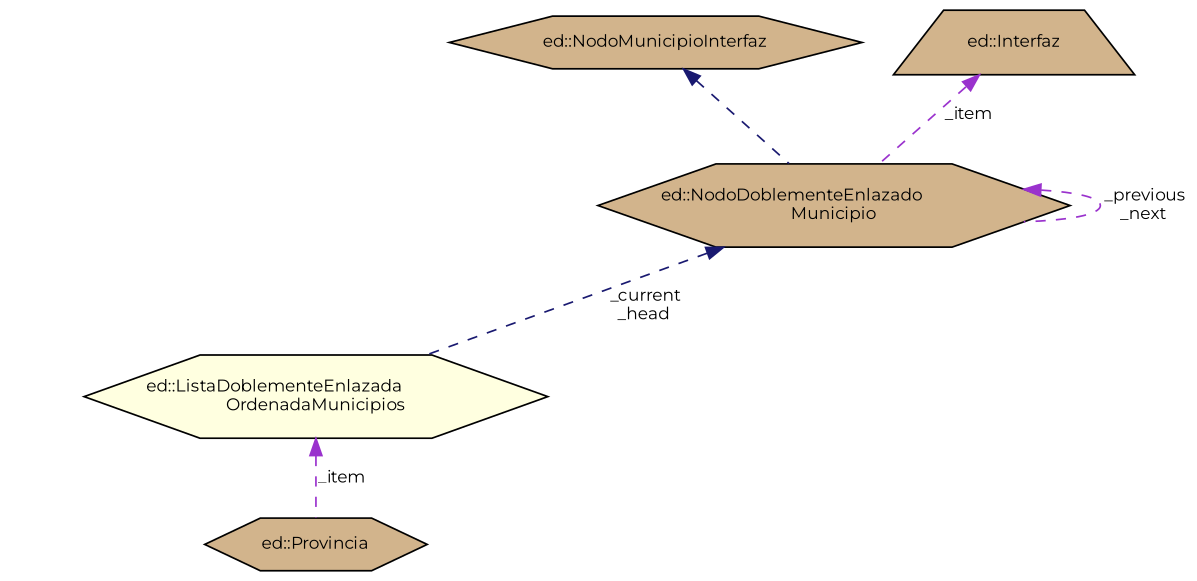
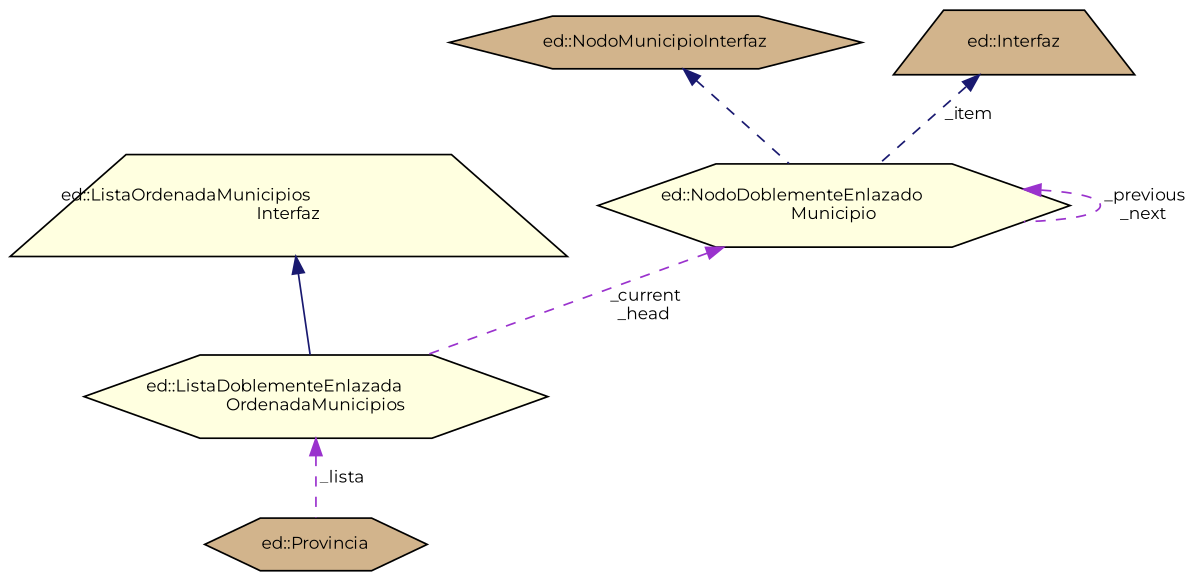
(923, 125) -> (923, 125)
none -> (289, 206)
(834, 206) -> (834, 206)
(567, 304) -> (567, 304)
(341, 478) -> (341, 478)
